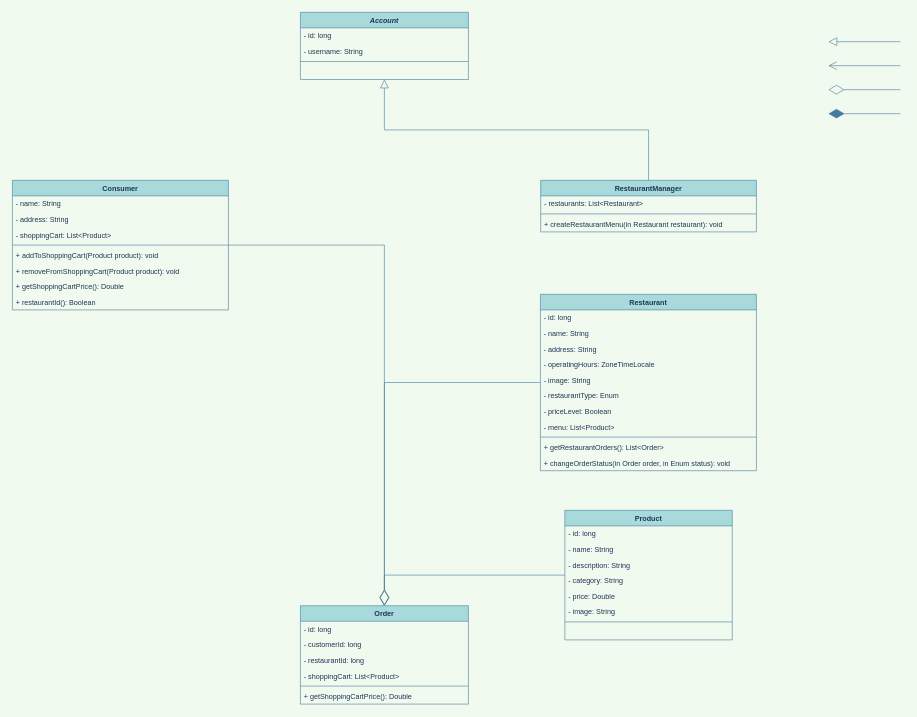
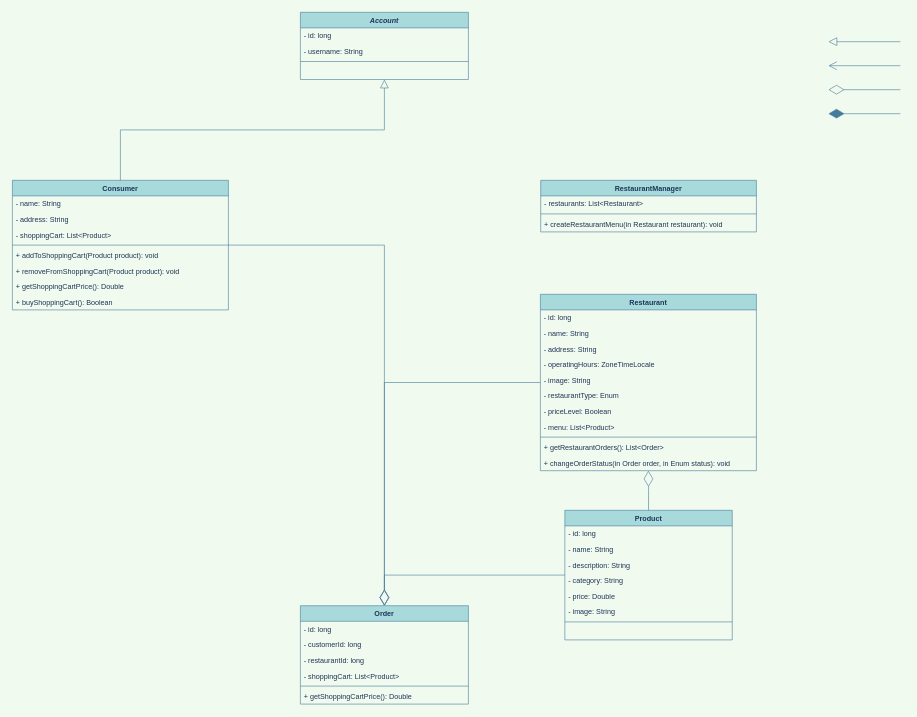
none -> (226, 130)
(542, 130) -> none
(62, 302) -> (67, 302)
none -> (648, 499)
